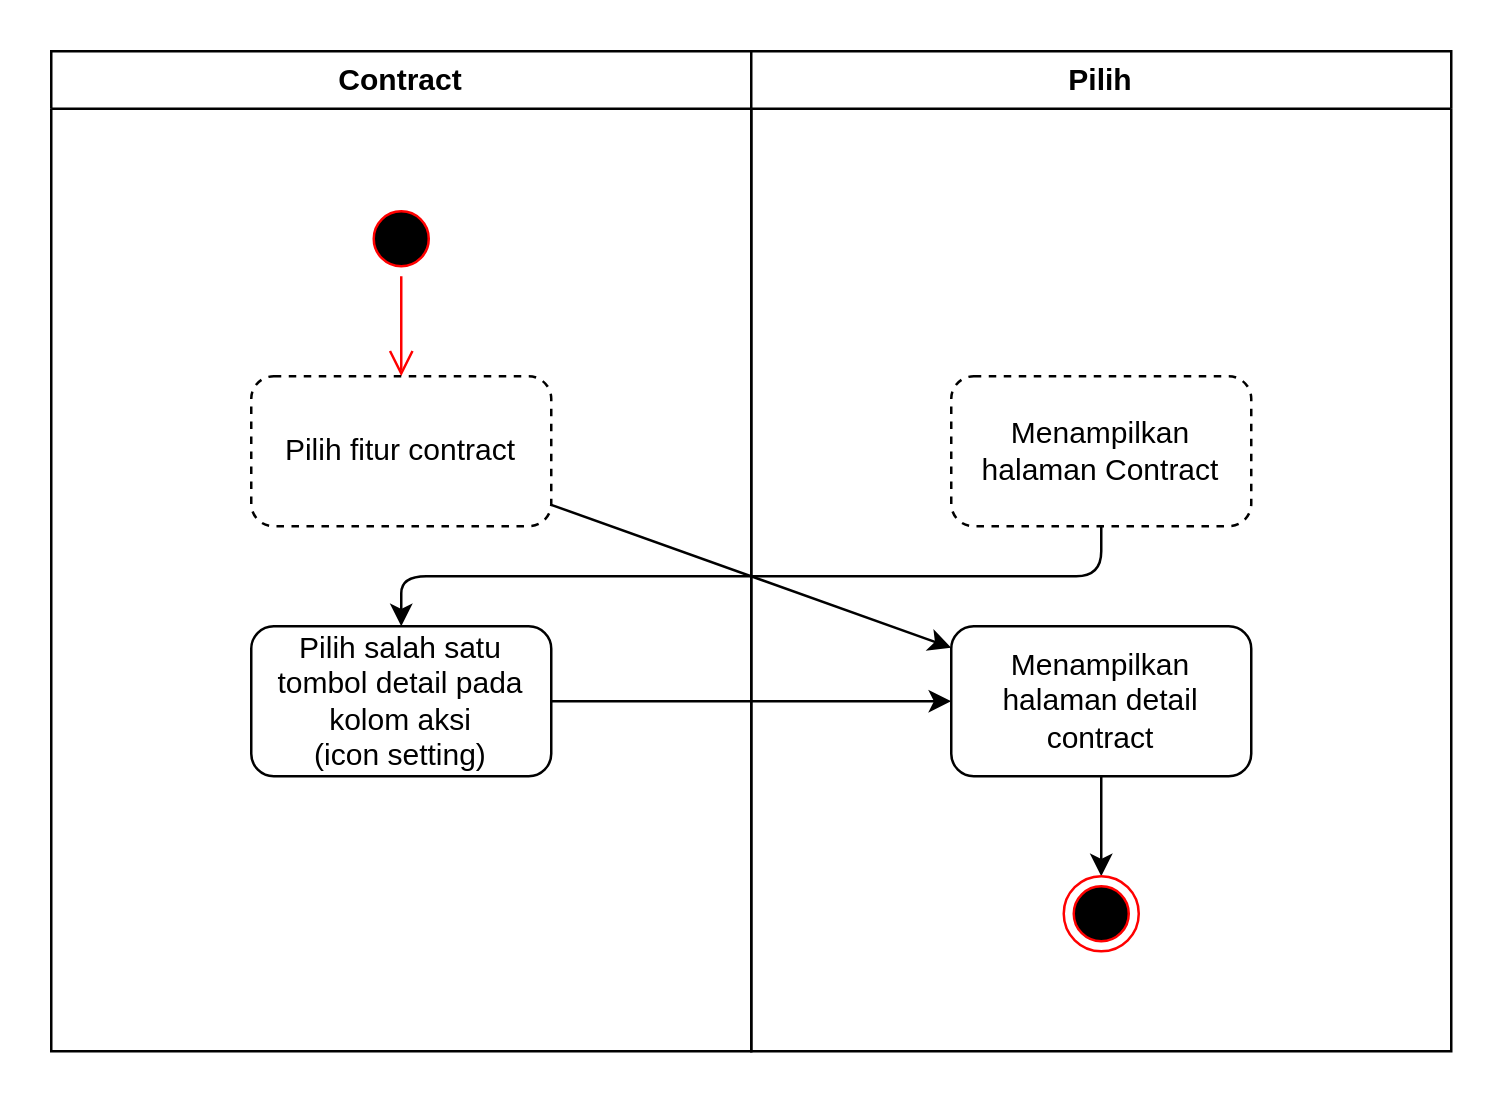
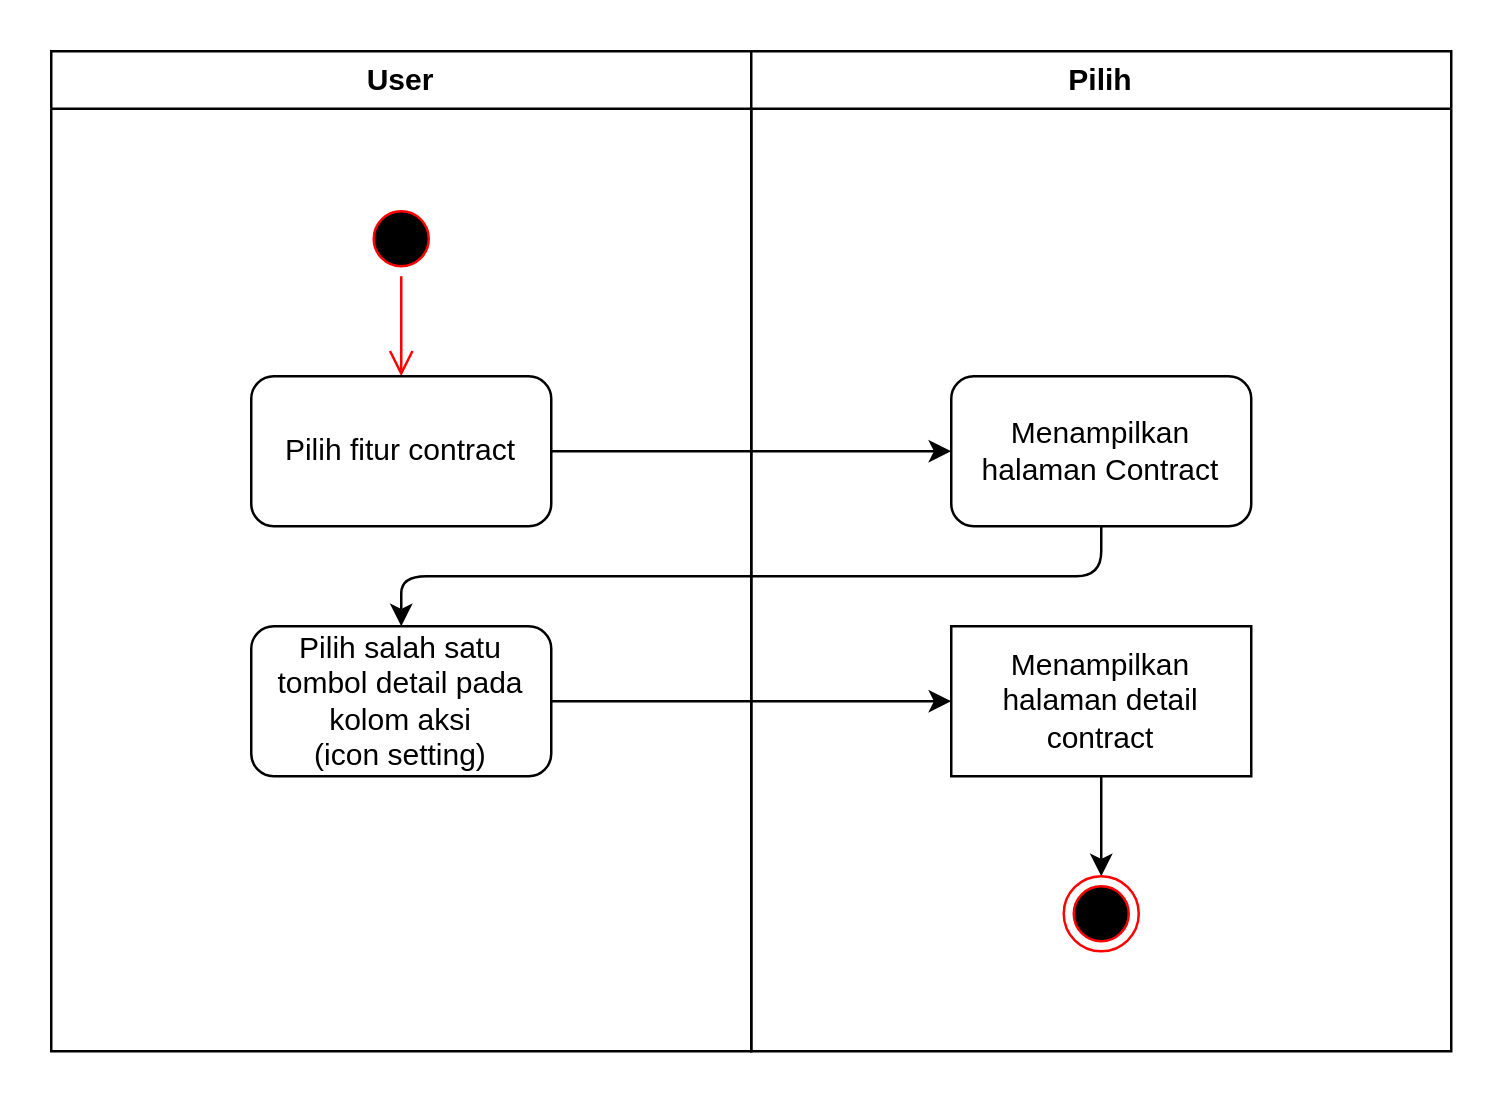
(401, 81) -> (401, 81)
(401, 451) -> (401, 451)
(1101, 451) -> (1101, 451)
(644, 538) -> (648, 451)
(1101, 701) -> (1101, 701)
